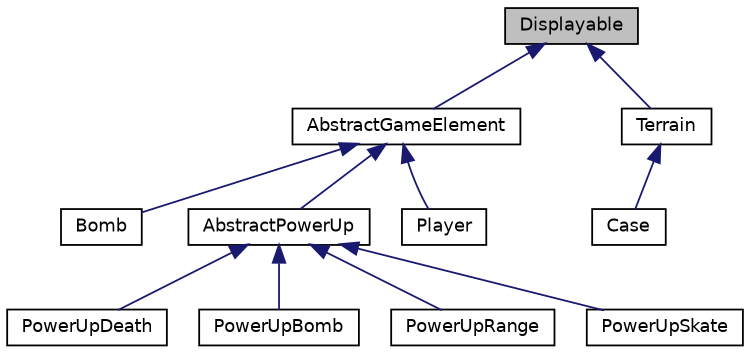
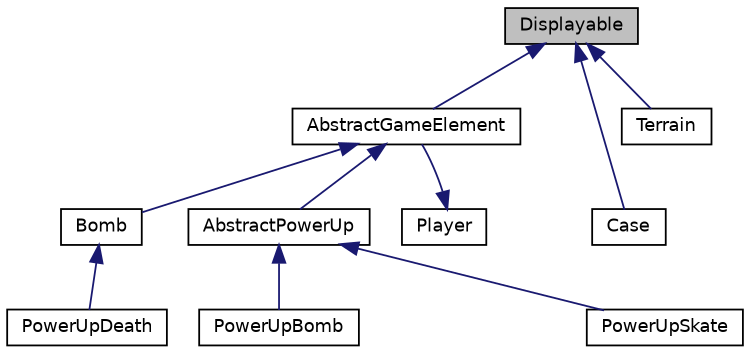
(644, 185) -> (603, 135)
(417, 186) -> (434, 167)
(175, 281) -> (93, 286)
(473, 327) -> none
